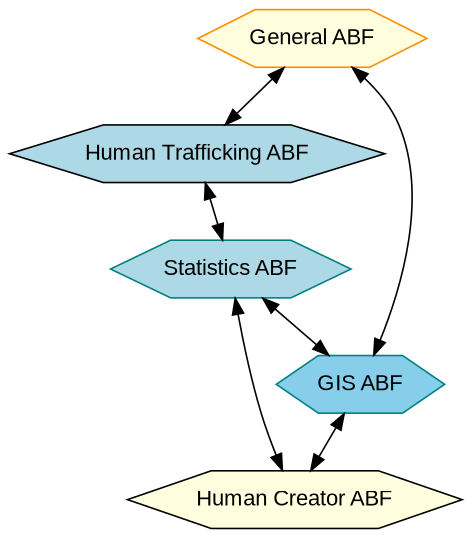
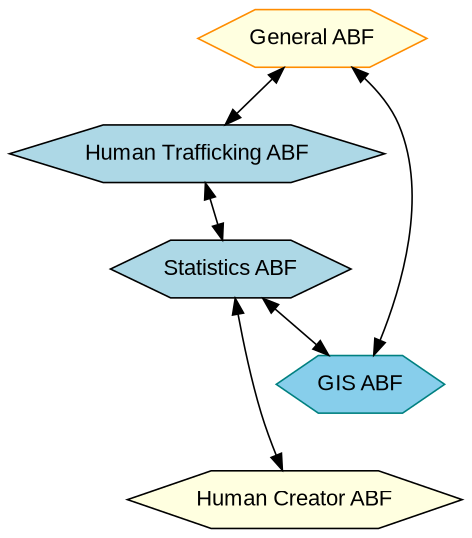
(231, 269) -> (231, 269)
(327, 442) -> none
